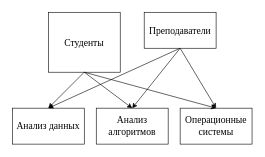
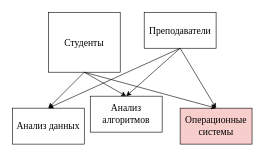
(132, 126) -> (126, 114)
(216, 126) -> (216, 126)
